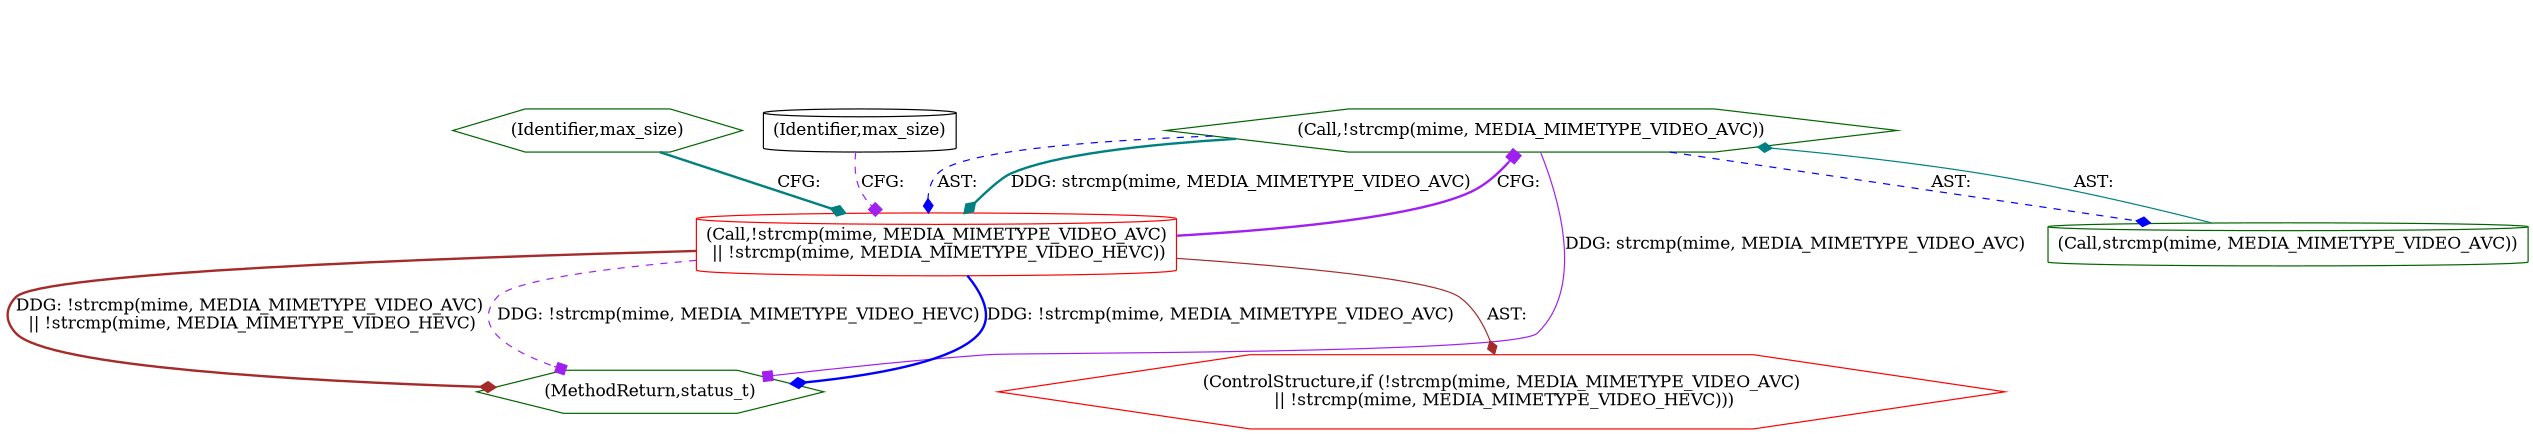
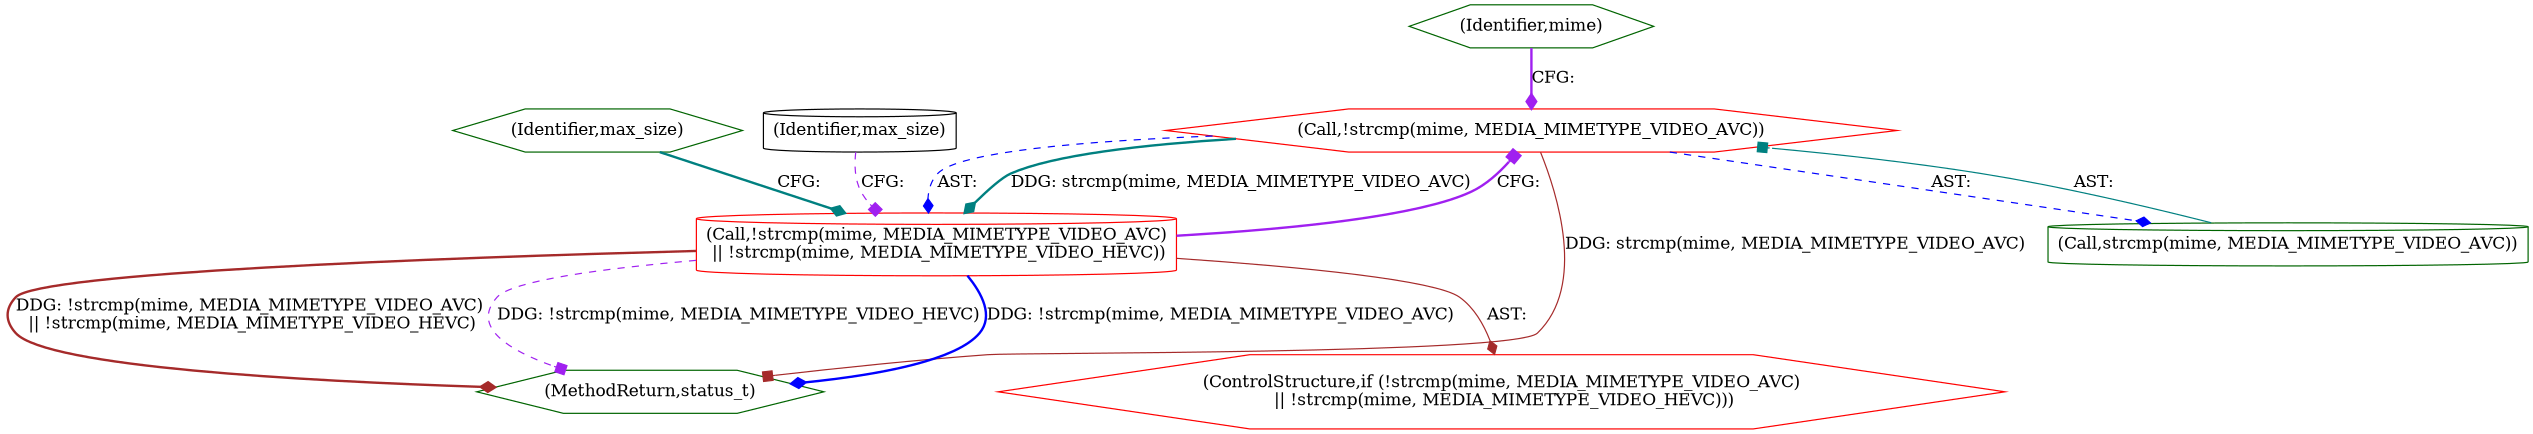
none -> (1531, 26)
(1531, 130) -> (1531, 130)
(1993, 176) -> (1993, 176)
(1252, 351) -> (1252, 351)
